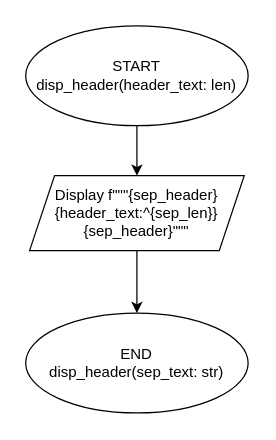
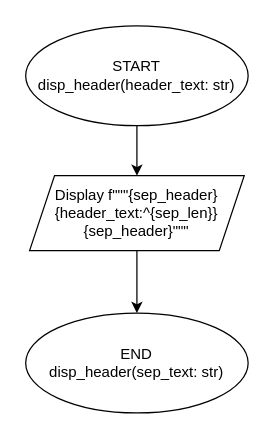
(137, 76) -> (137, 76)
